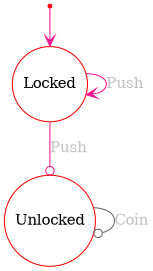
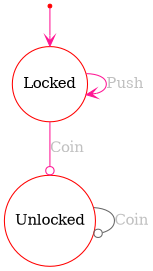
(69, 148) -> (67, 148)
